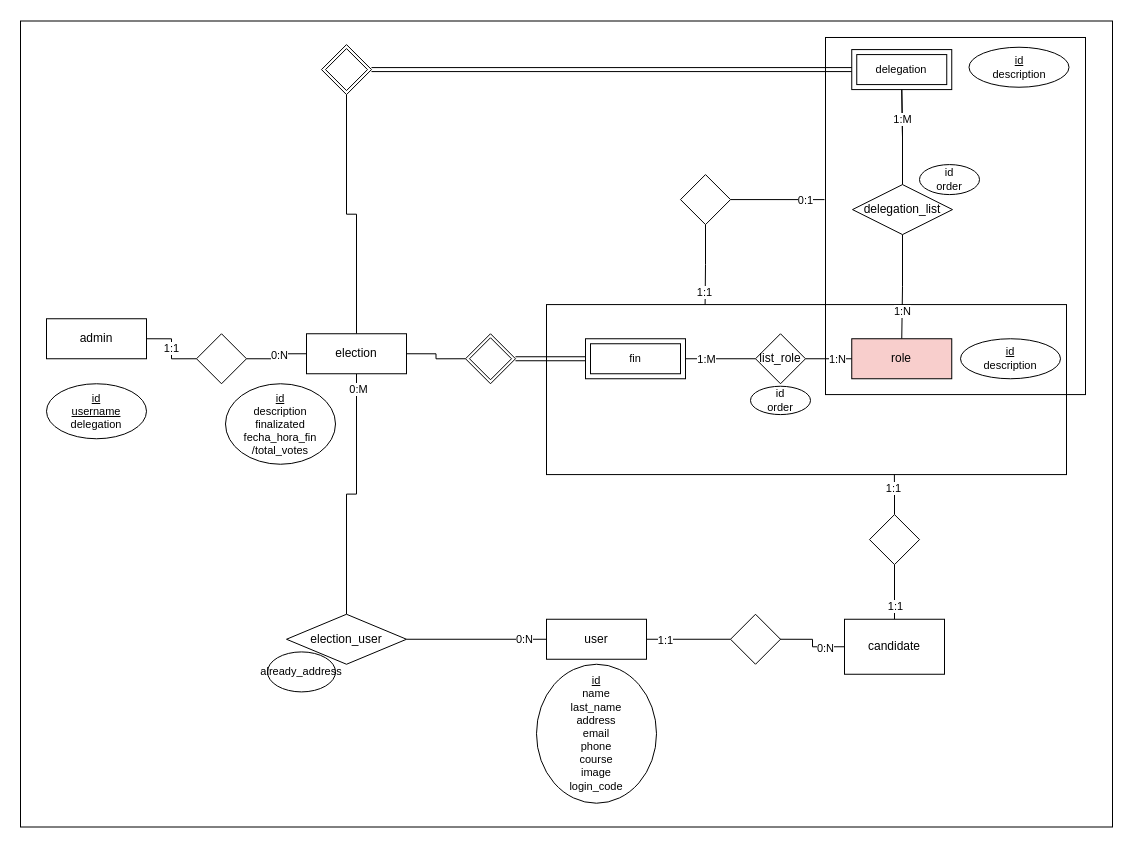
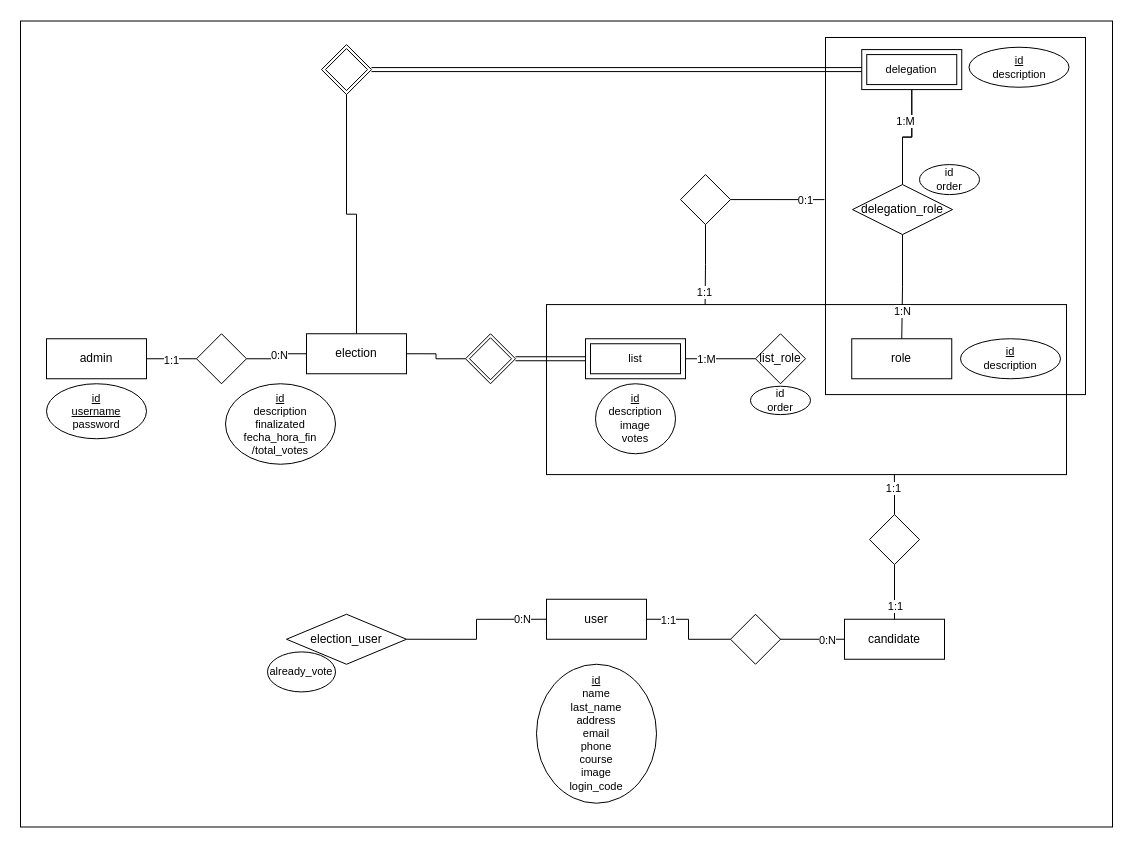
(902, 70) -> (912, 70)
(903, 210) -> (903, 210)
(97, 339) -> (97, 359)
(636, 359) -> (636, 359)
(829, 359) -> none
(902, 359) -> (902, 359)
(97, 412) -> (97, 412)
none -> (636, 419)
(352, 494) -> none
(597, 639) -> (597, 619)
(895, 647) -> (895, 639)
(302, 672) -> (302, 672)
